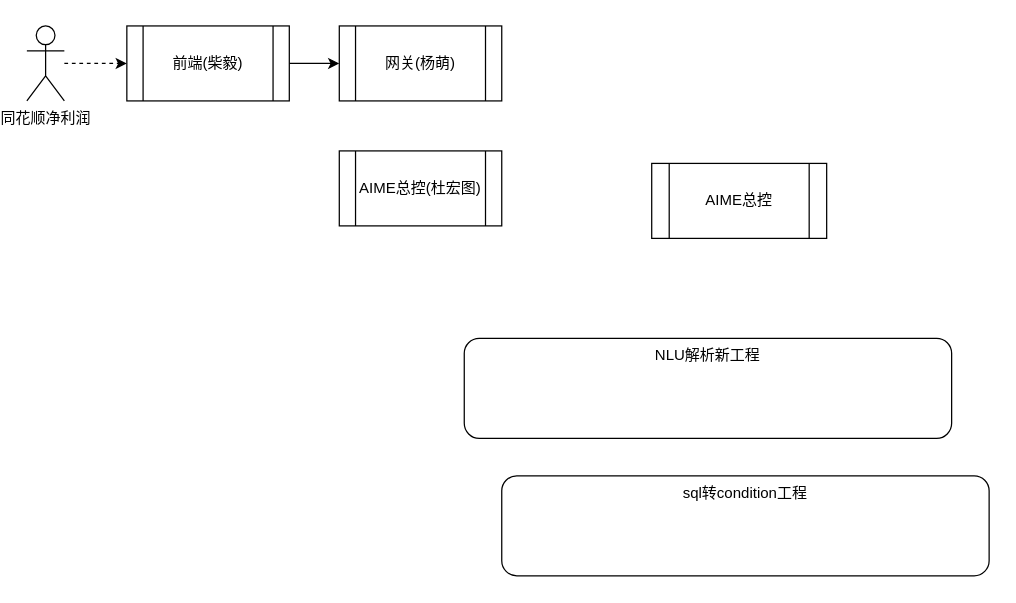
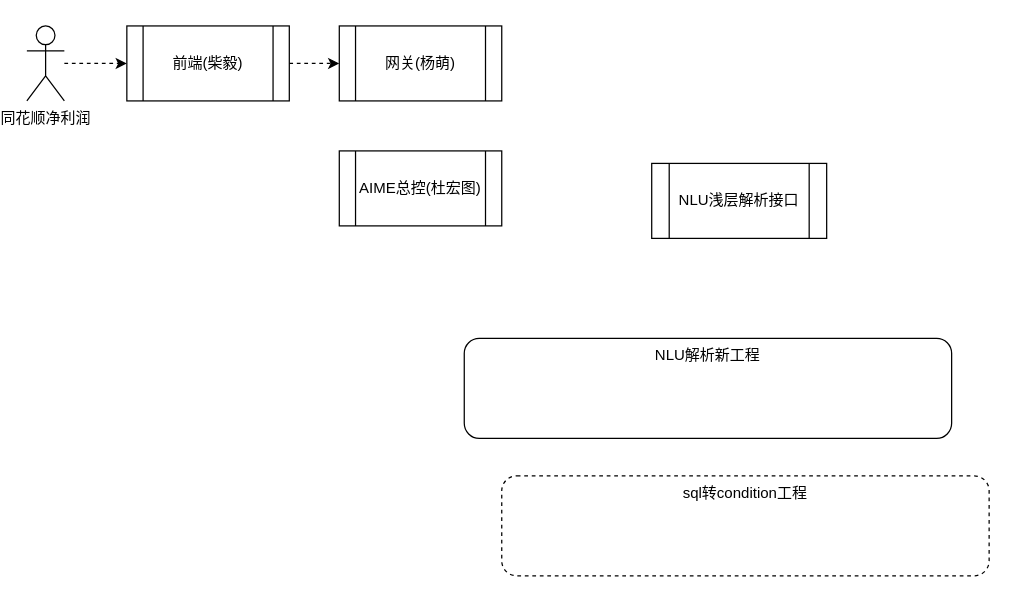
(309, 63) -> (309, 63)
(739, 201) -> (739, 201)
(746, 526) -> (746, 526)
